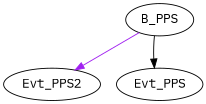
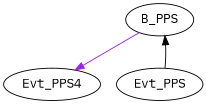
(154, 47) -> (166, 56)
(52, 84) -> (52, 84)
